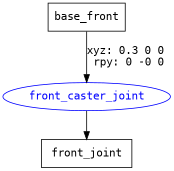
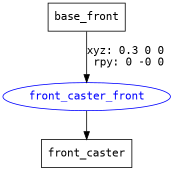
(87, 97) -> (87, 97)
(87, 153) -> (87, 153)
